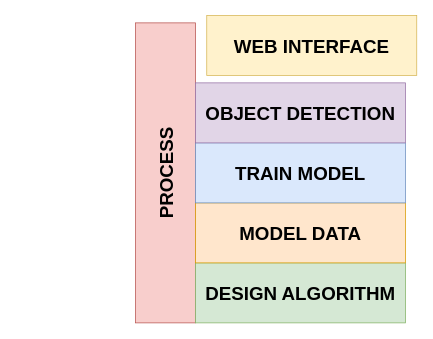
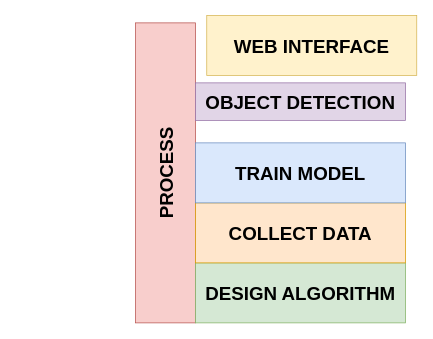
(300, 113) -> (300, 102)
(300, 233) -> (300, 233)
